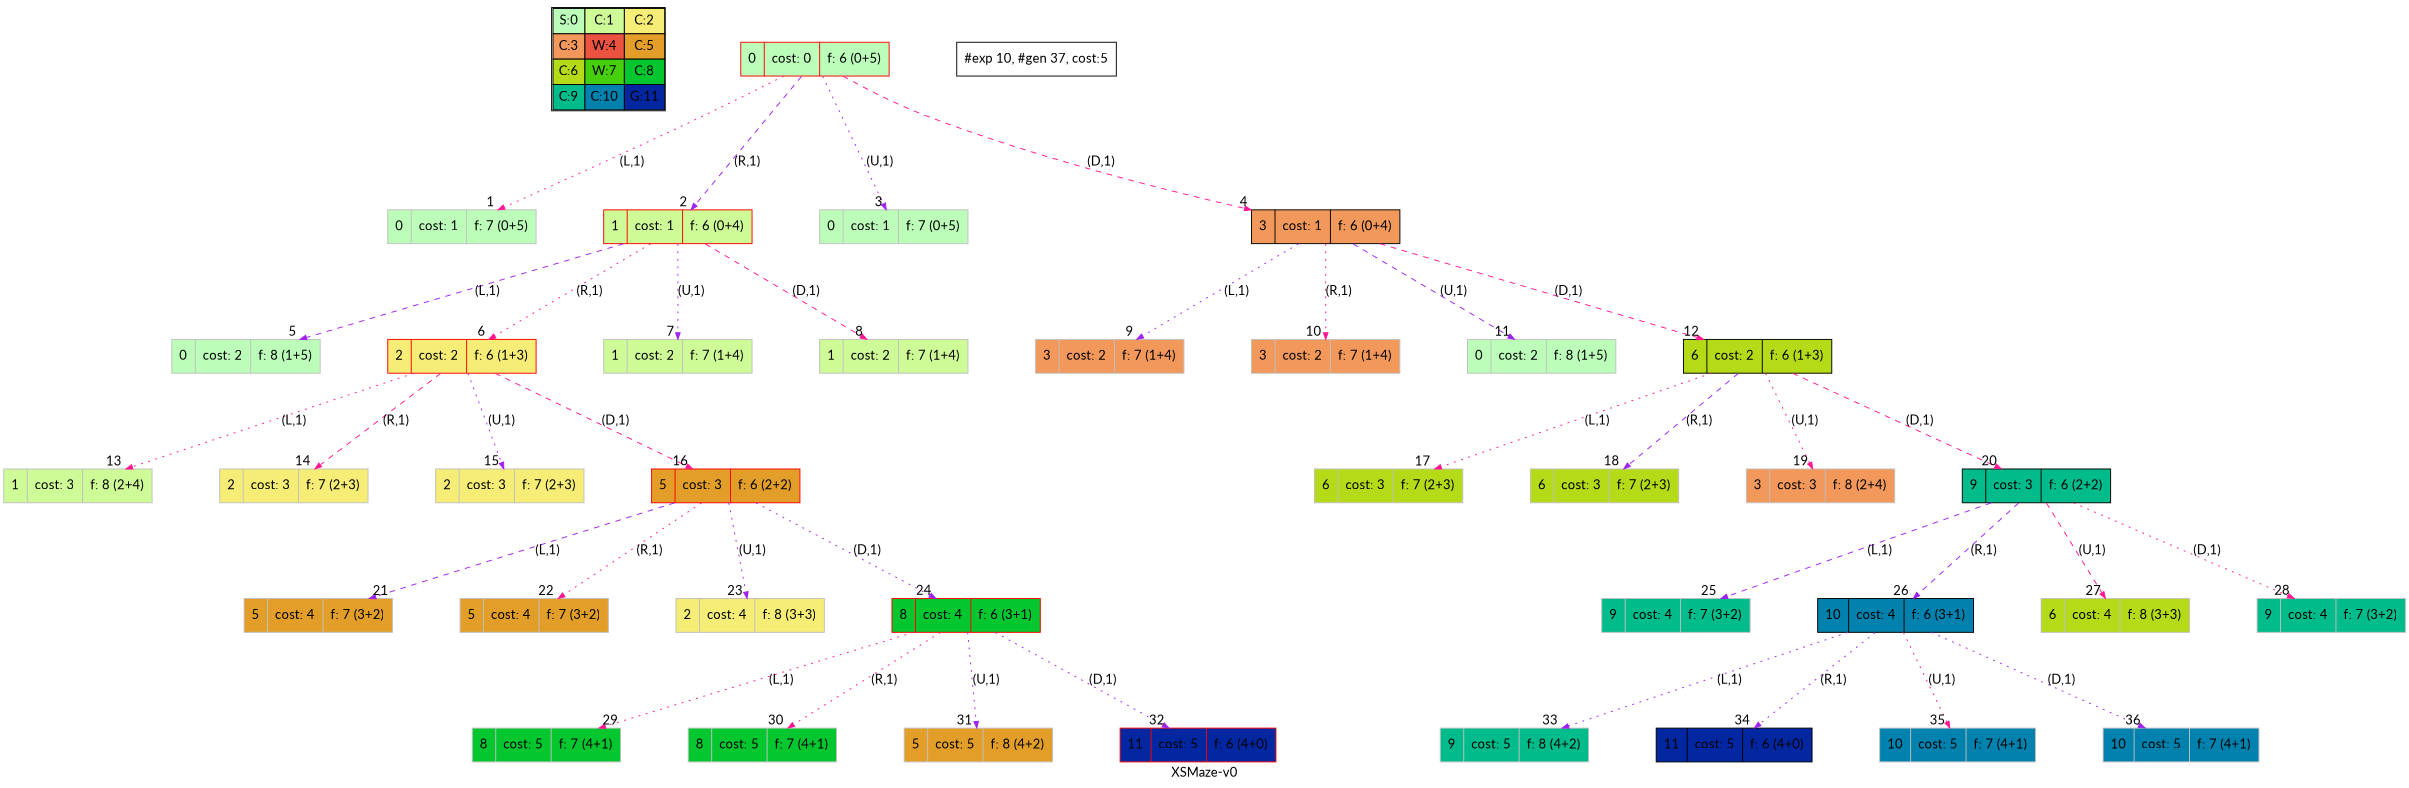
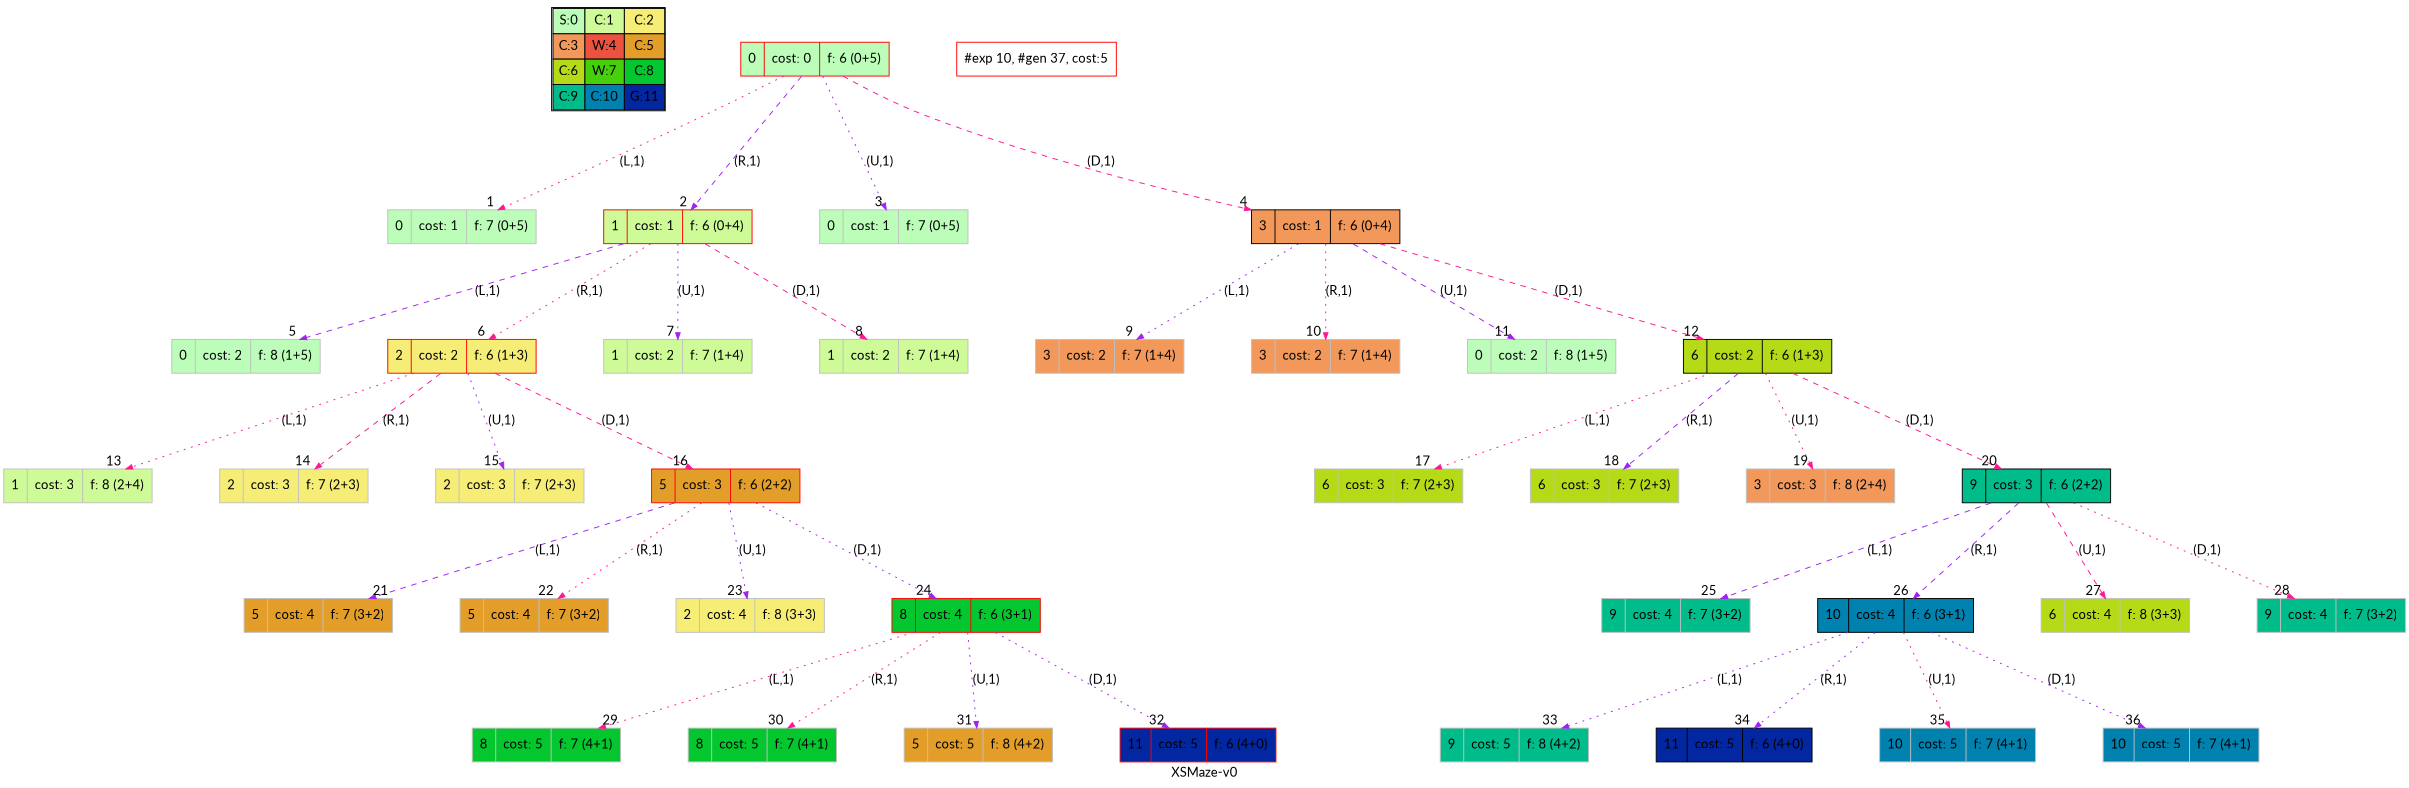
(1037, 59) -> (1037, 59)
